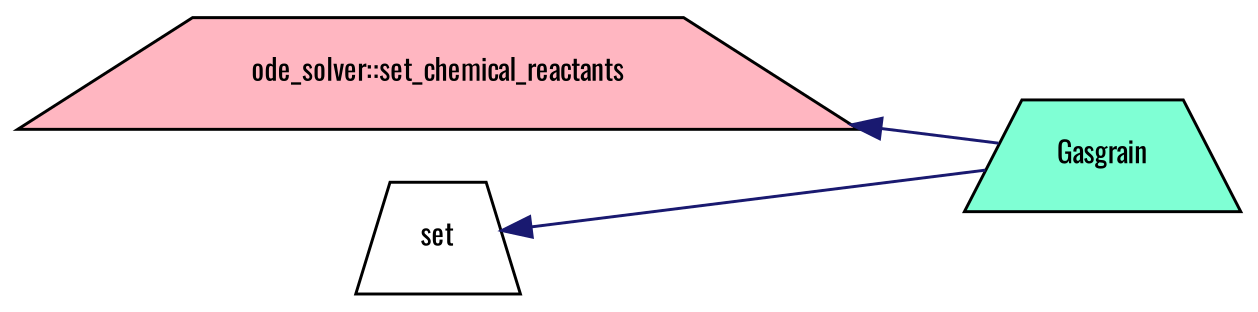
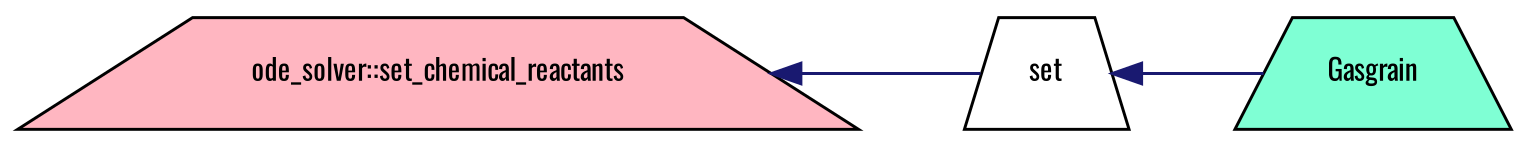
(940, 136) -> (891, 74)
